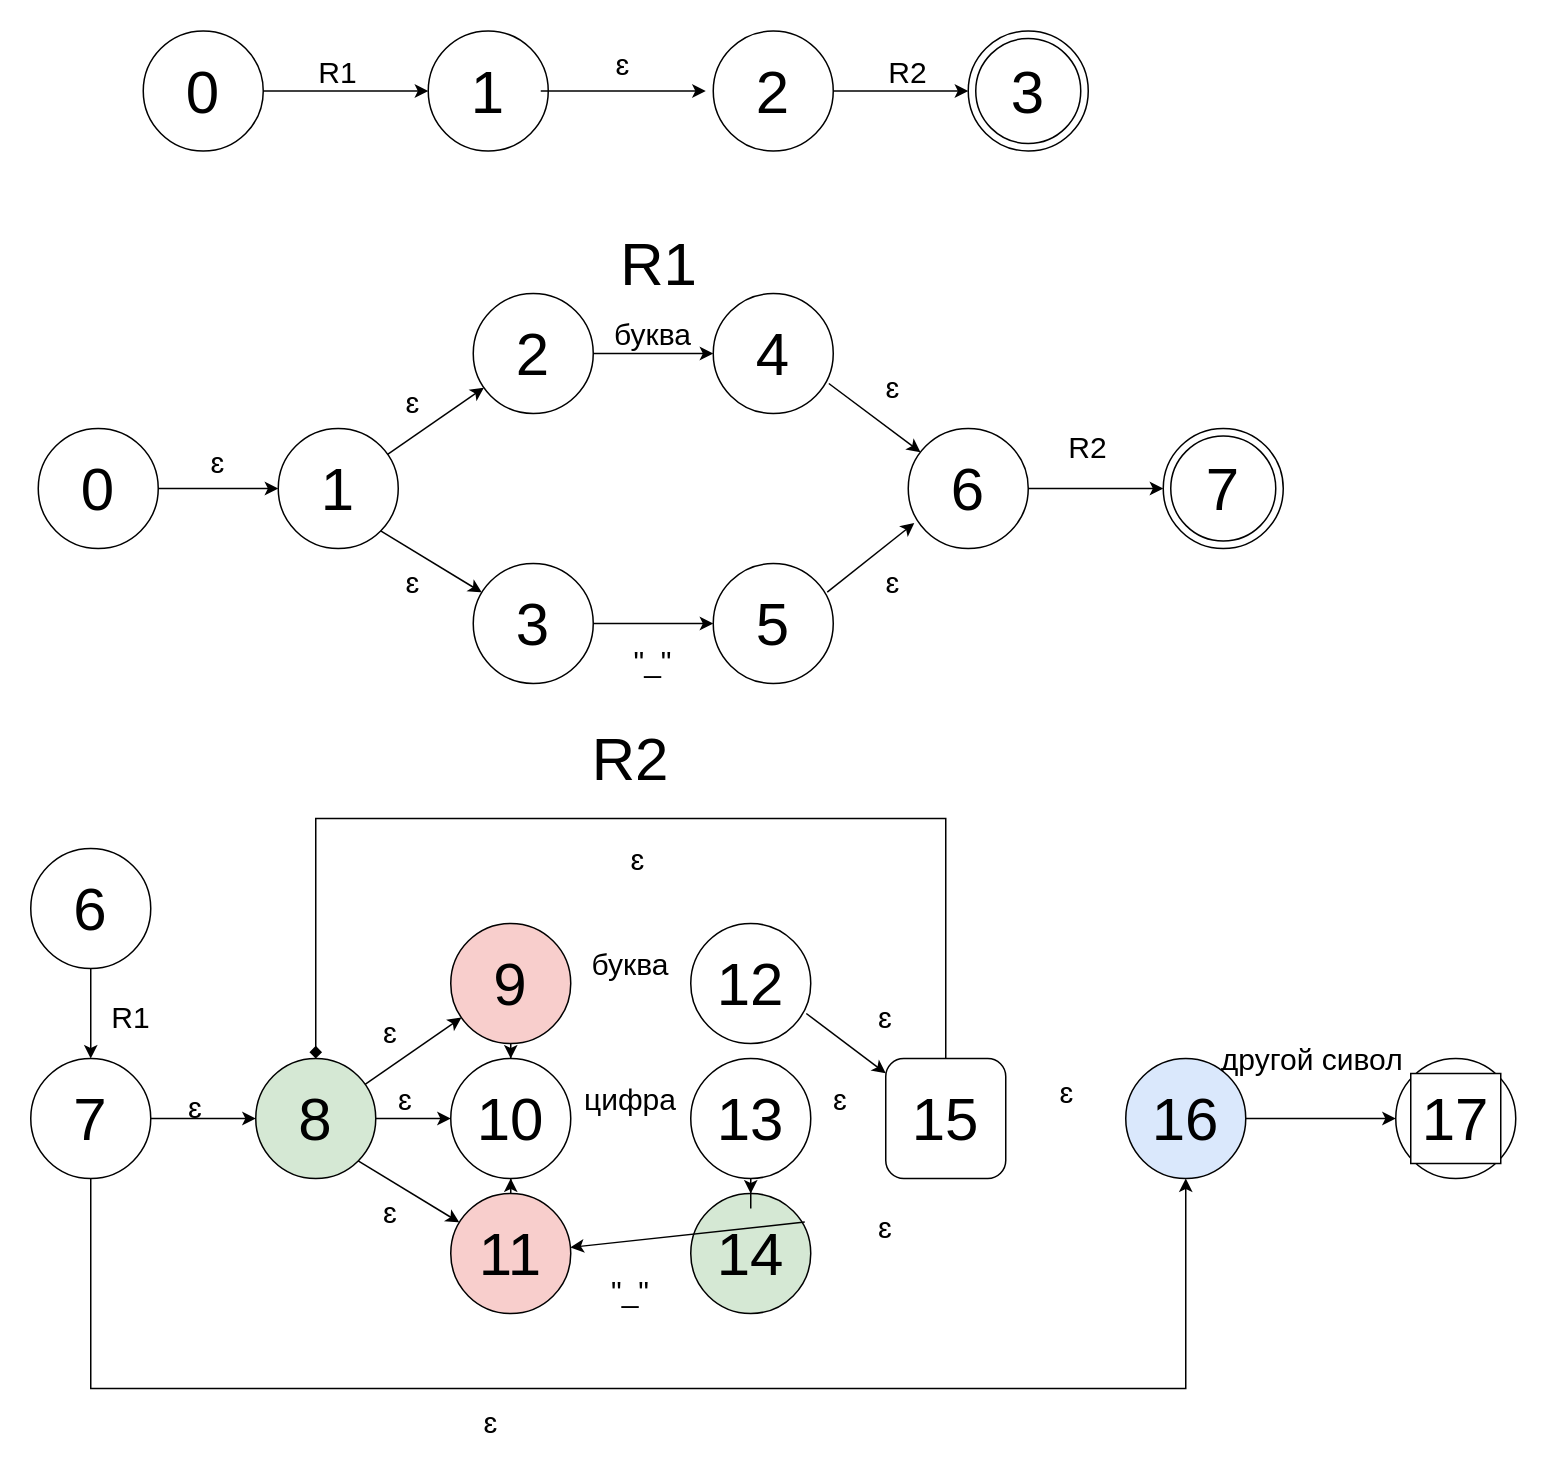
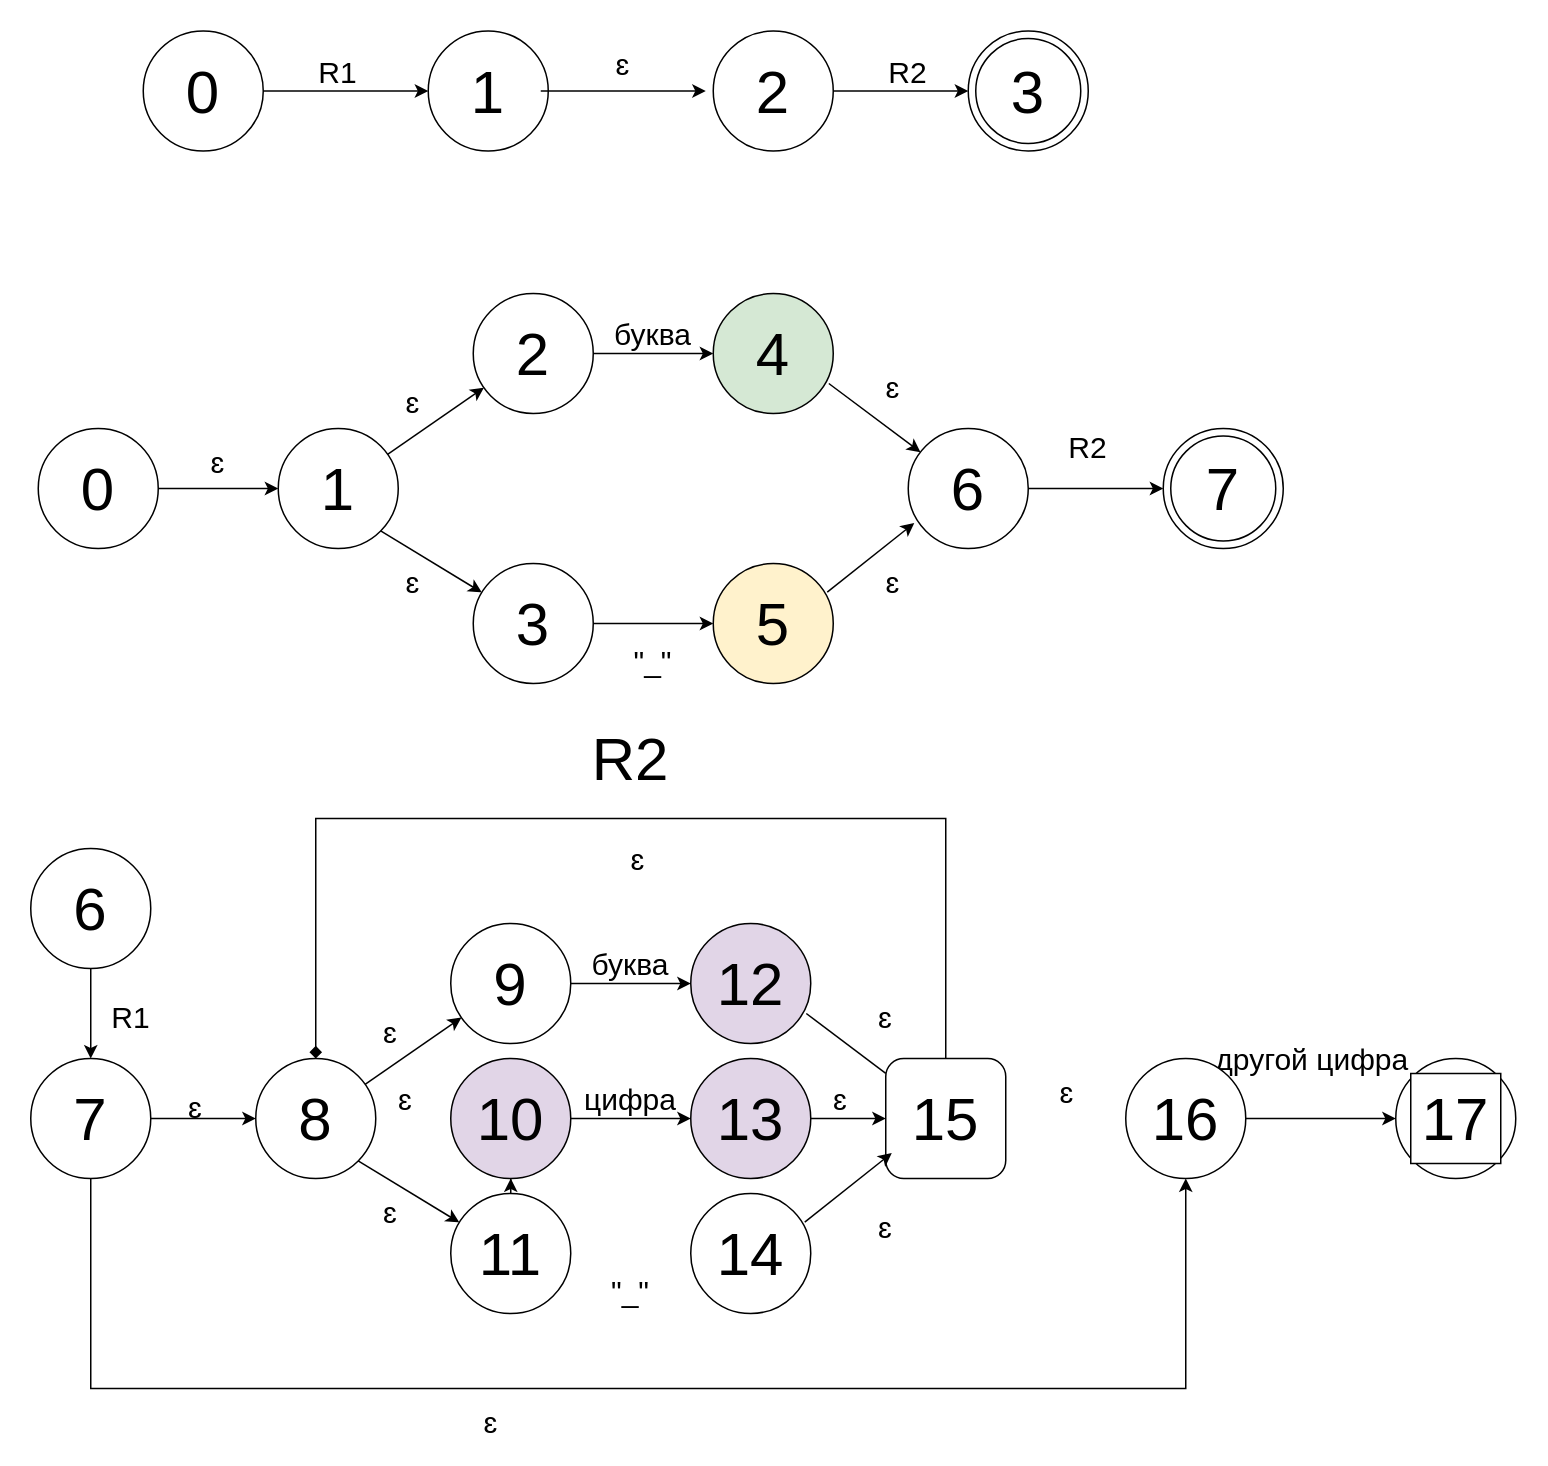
(659, 263) -> none
(773, 353) -> (773, 353)
(773, 623) -> (773, 623)
(511, 983) -> (511, 983)
(751, 983) -> (751, 983)
(1313, 1048) -> (1313, 1048)
(511, 1051) -> (626, 983)
(877, 1066) -> (880, 1069)
(316, 1118) -> (316, 1118)
(408, 1118) -> none
(511, 1118) -> (511, 1118)
none -> (626, 1118)
(751, 1118) -> (751, 1118)
(1186, 1118) -> (1186, 1118)
(751, 1208) -> (843, 1118)
(692, 1234) -> (844, 1191)
(511, 1253) -> (511, 1253)
(751, 1253) -> (751, 1253)
